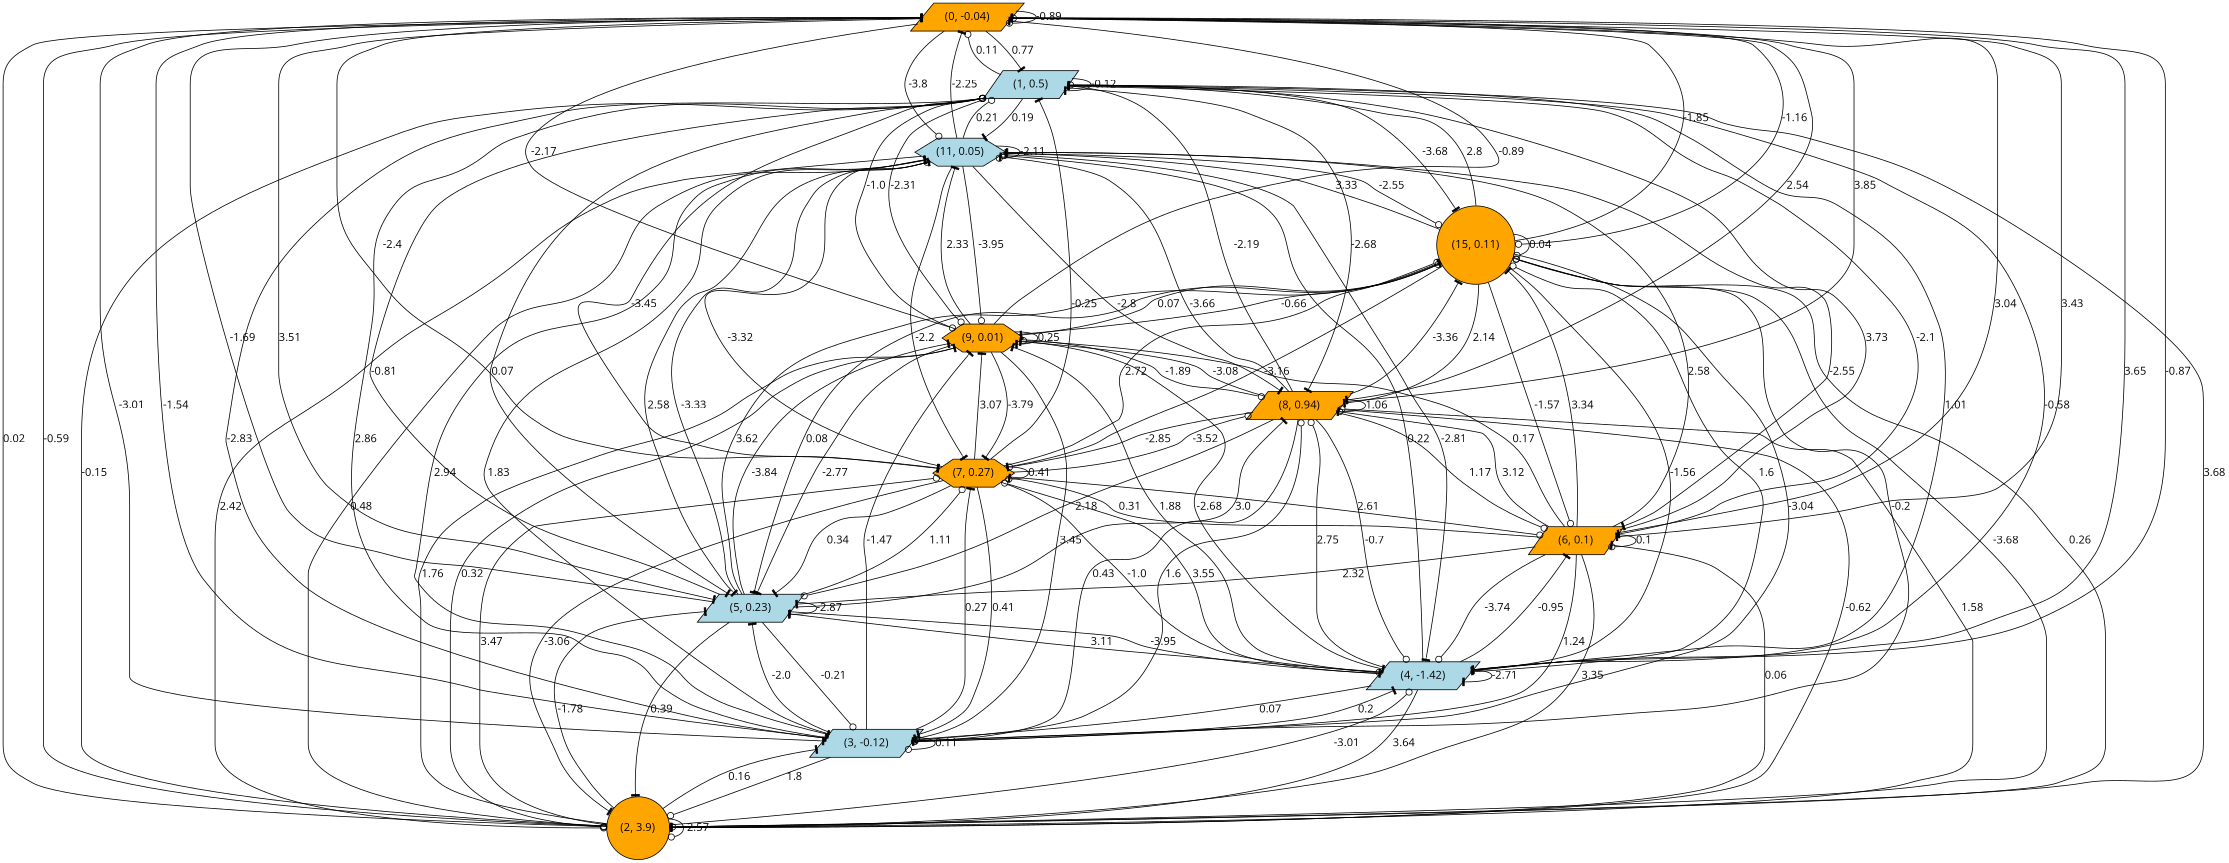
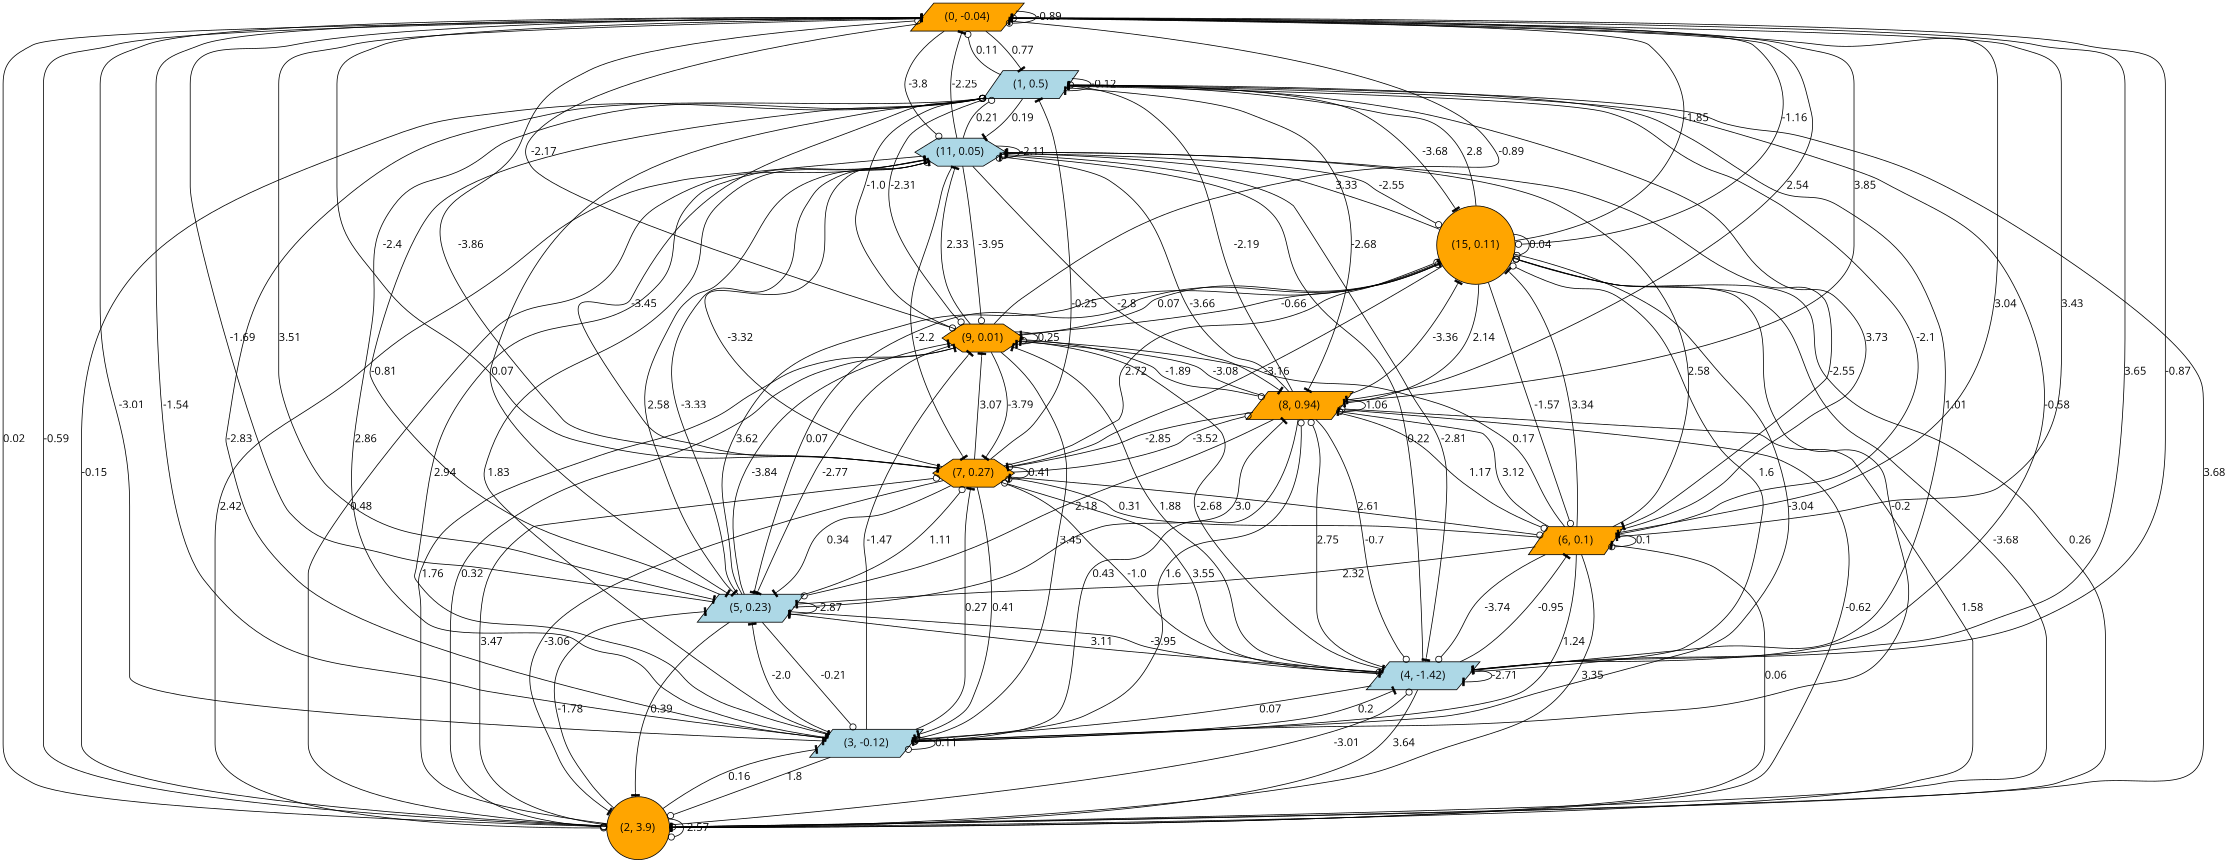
none -> (447, 257)
(817, 439) -> (817, 439)
(1670, 486) -> none
